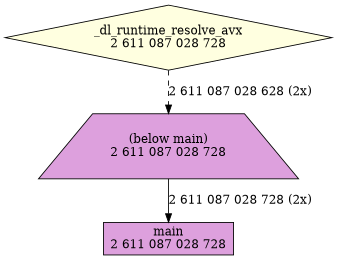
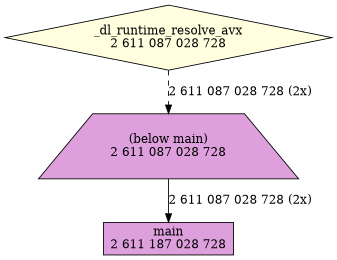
(240, 92) -> (240, 92)
(169, 239) -> (169, 239)
